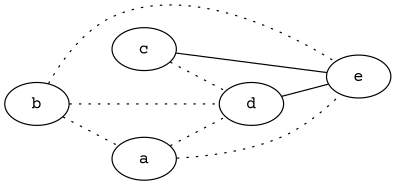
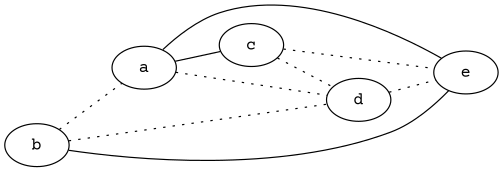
(182, 6) -> (267, 158)
none -> (198, 56)
(252, 63) -> (359, 59)
(305, 90) -> (412, 86)
(265, 143) -> (301, 8)
